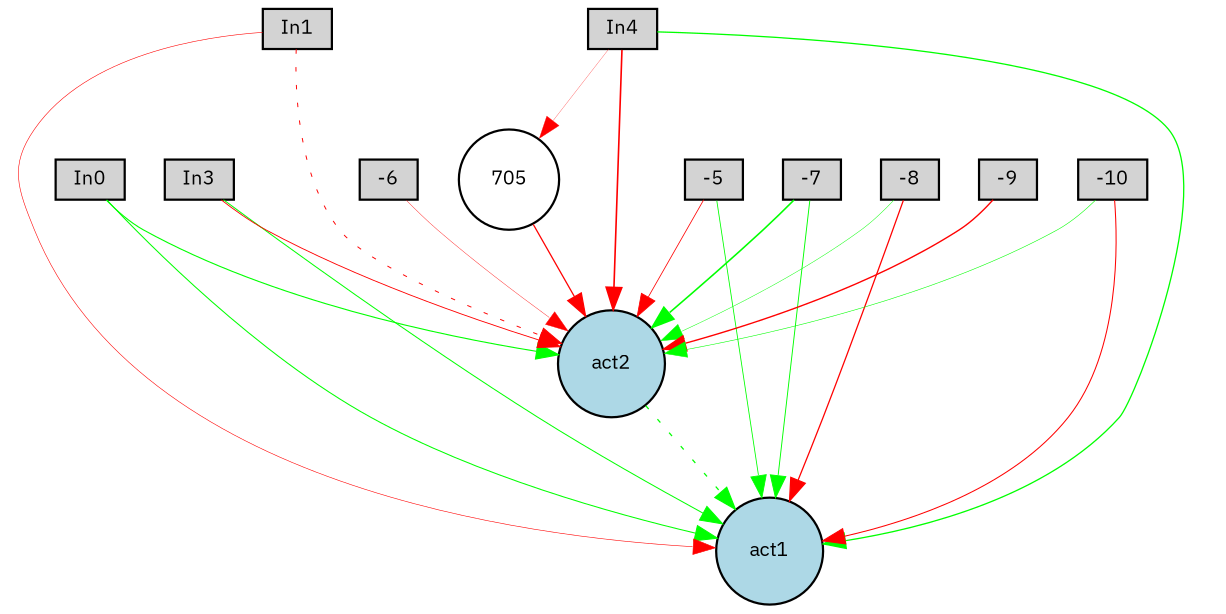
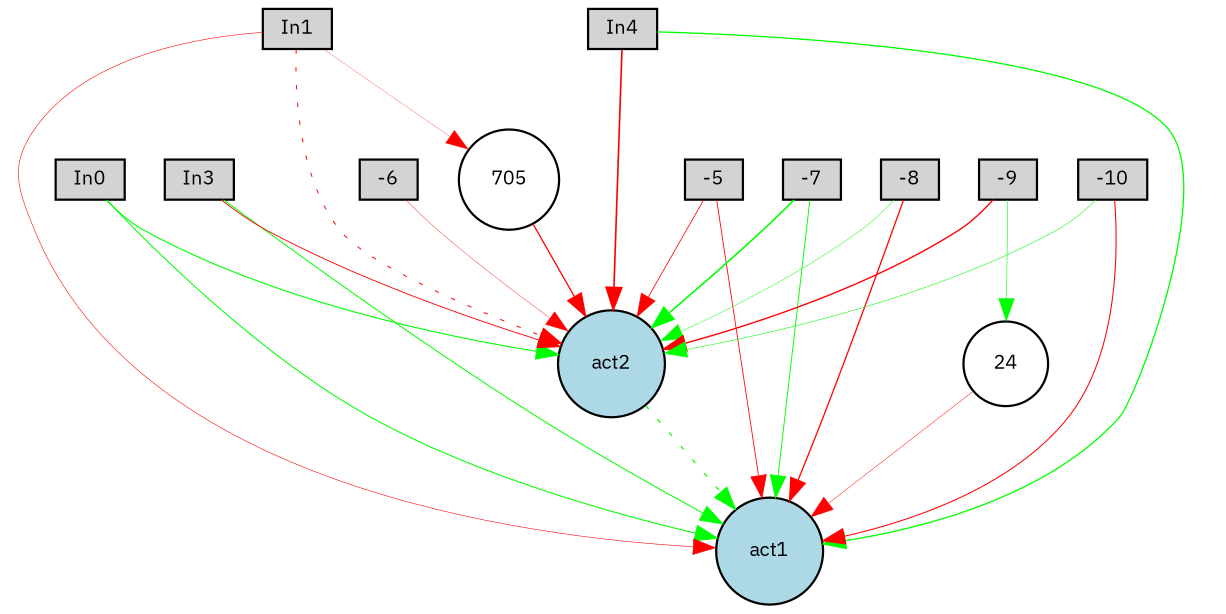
(581, 85) -> (386, 93)
(741, 358) -> (741, 358)
none -> (1006, 364)
